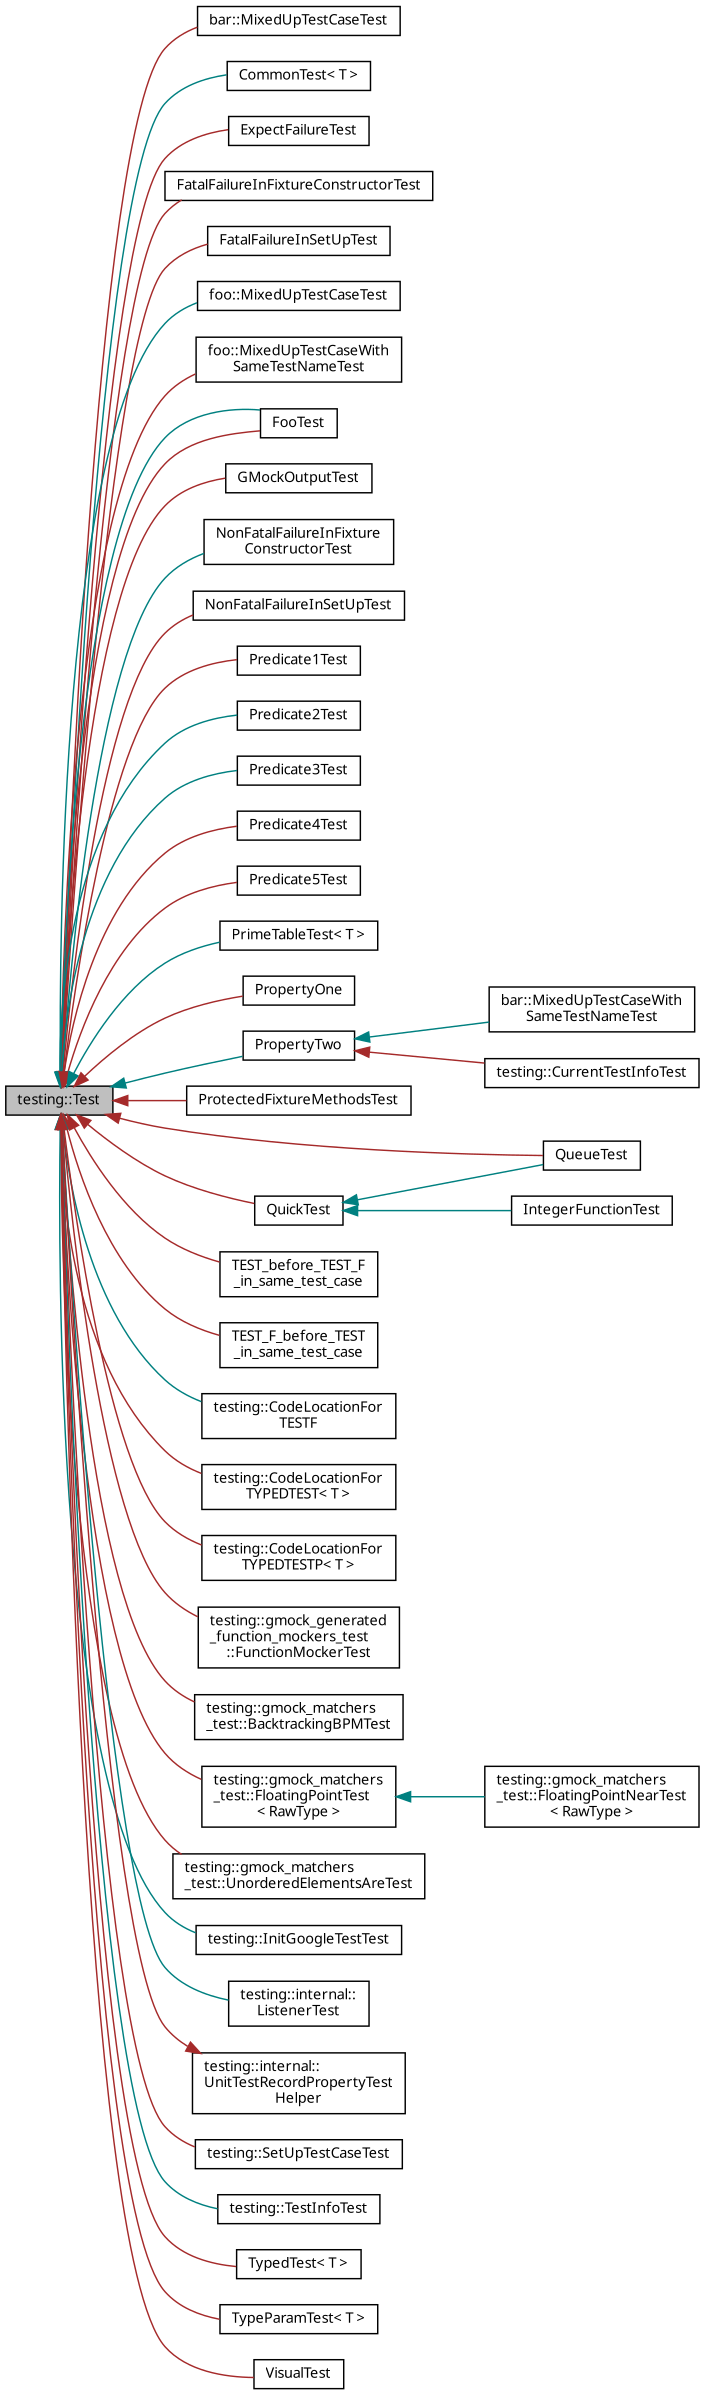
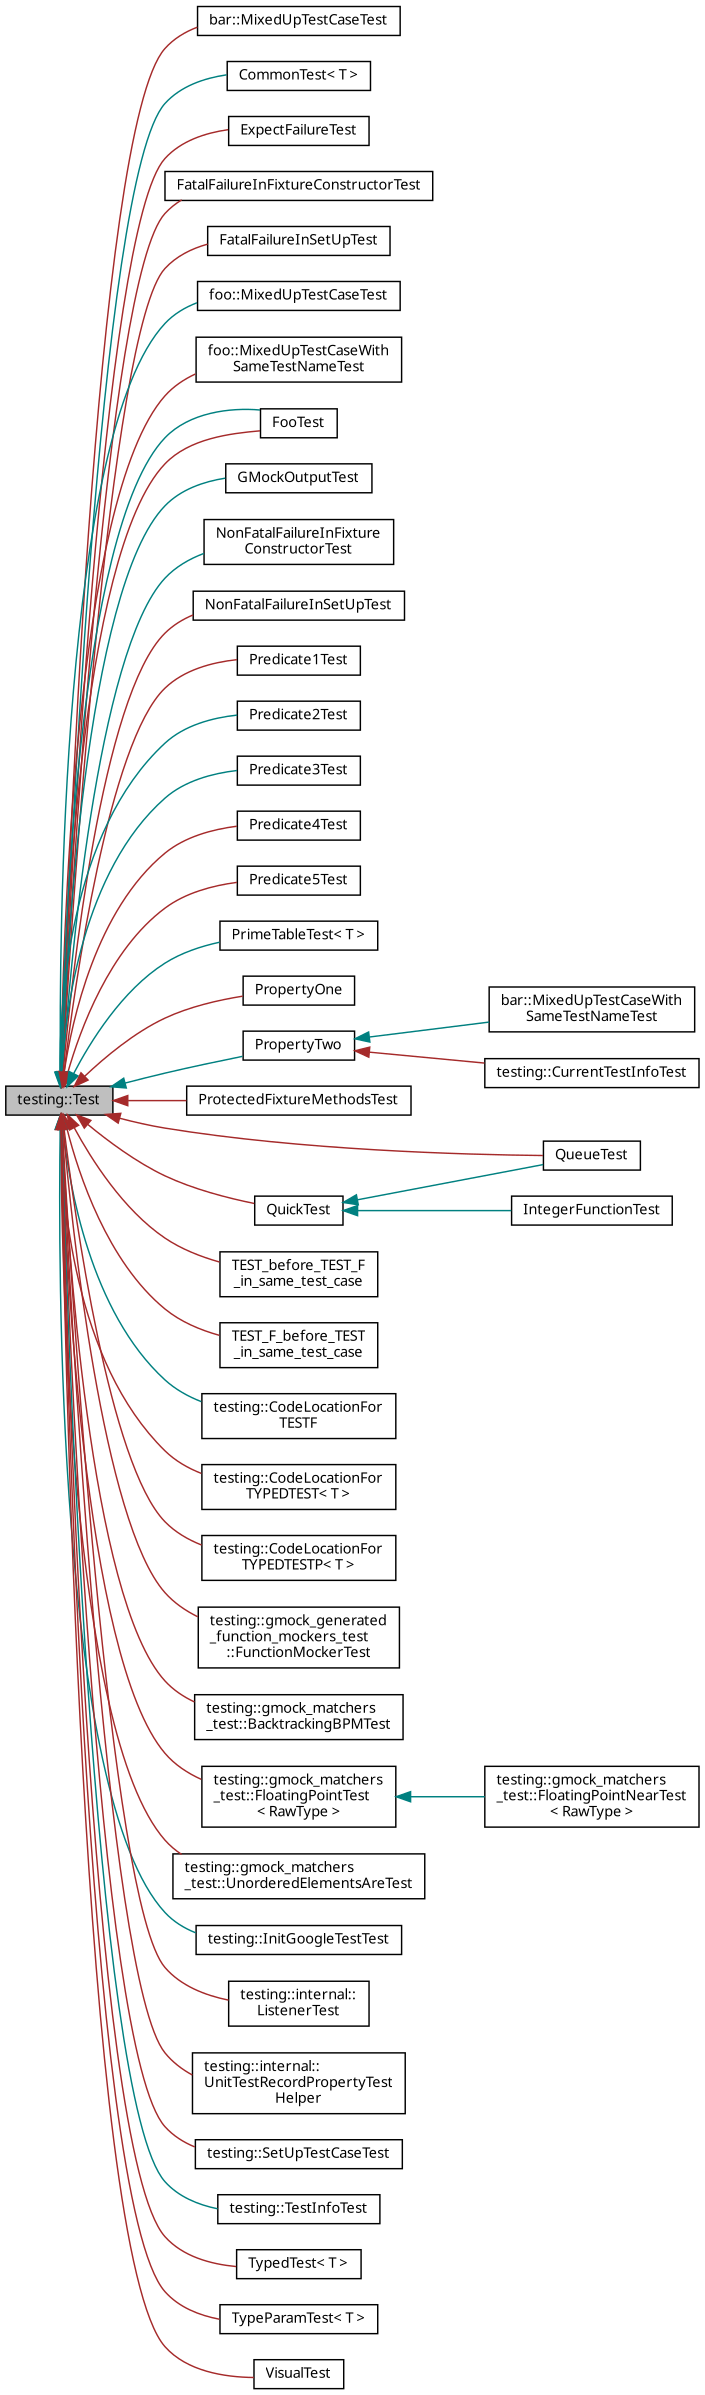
(107, 653) -> (107, 653)
(97, 1588) -> (118, 1771)
(93, 1589) -> (119, 1853)
